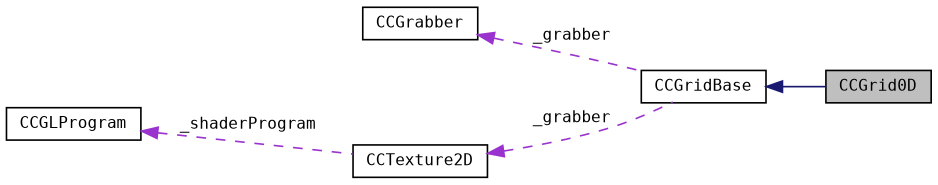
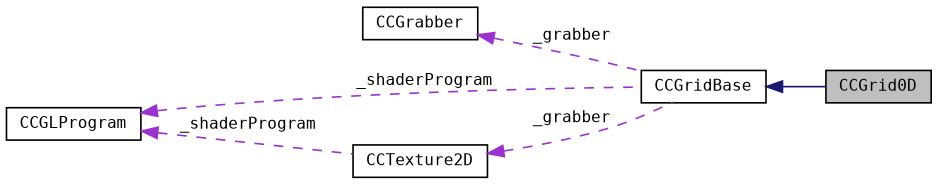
none -> (399, 94)
